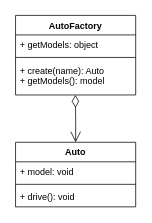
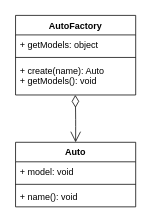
(66, 71) -> (66, 71)
(51, 197) -> (50, 197)
